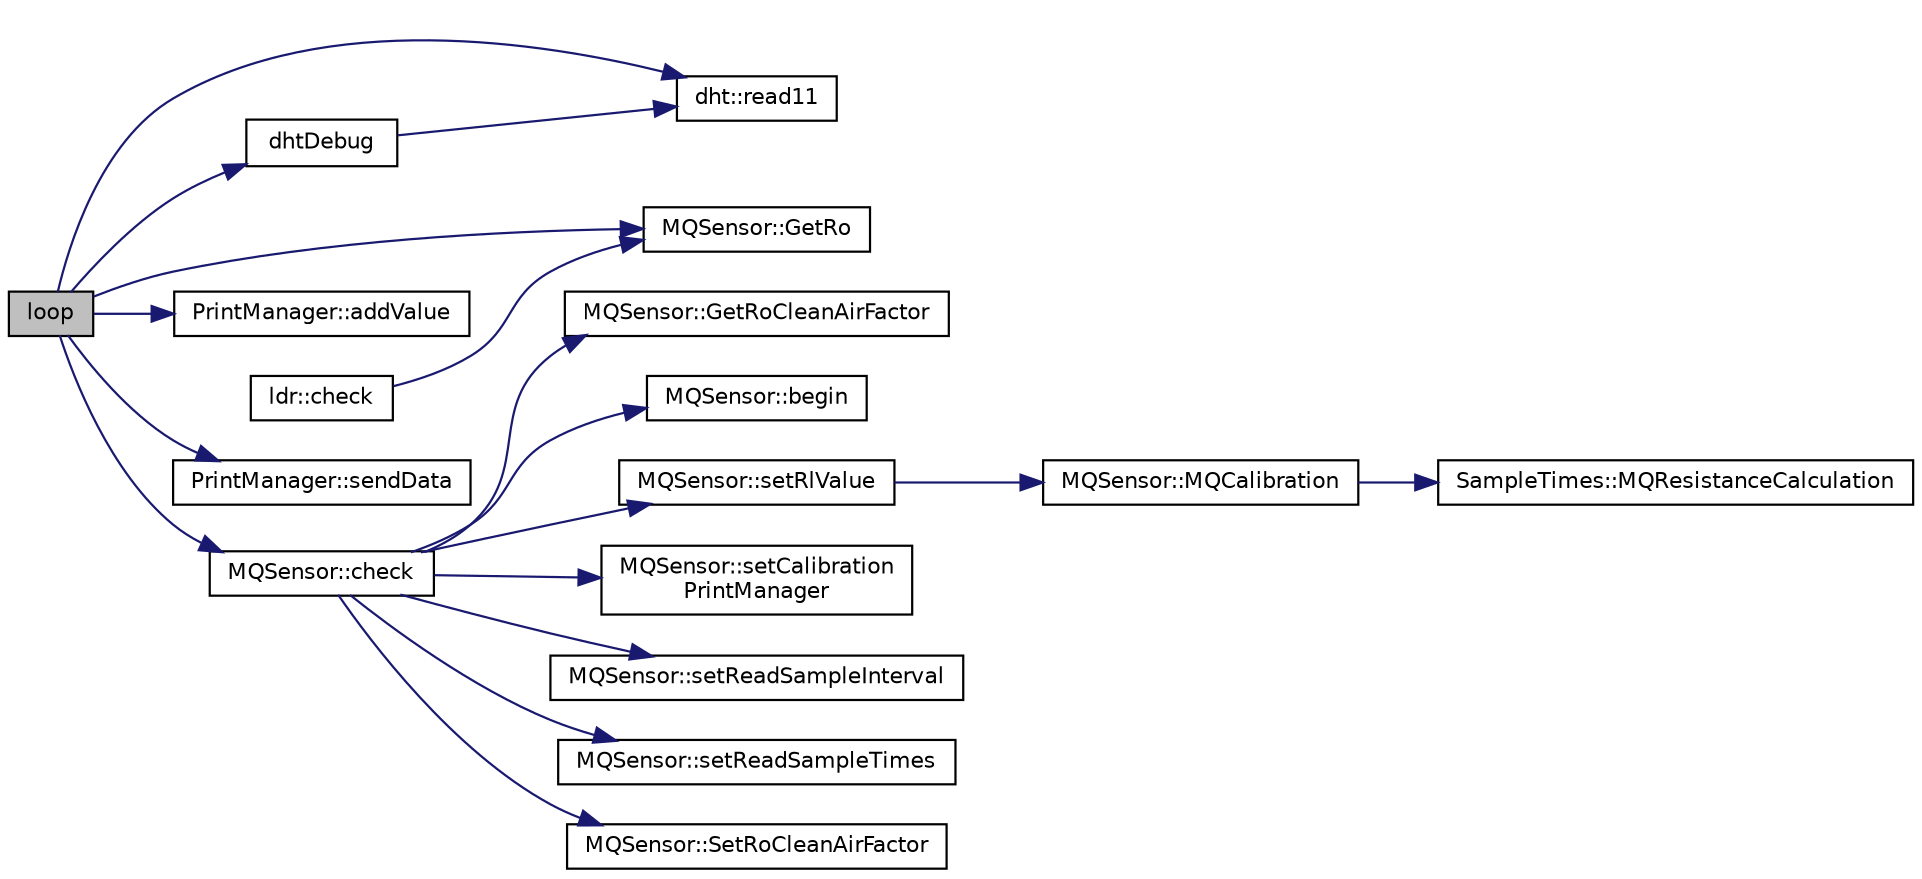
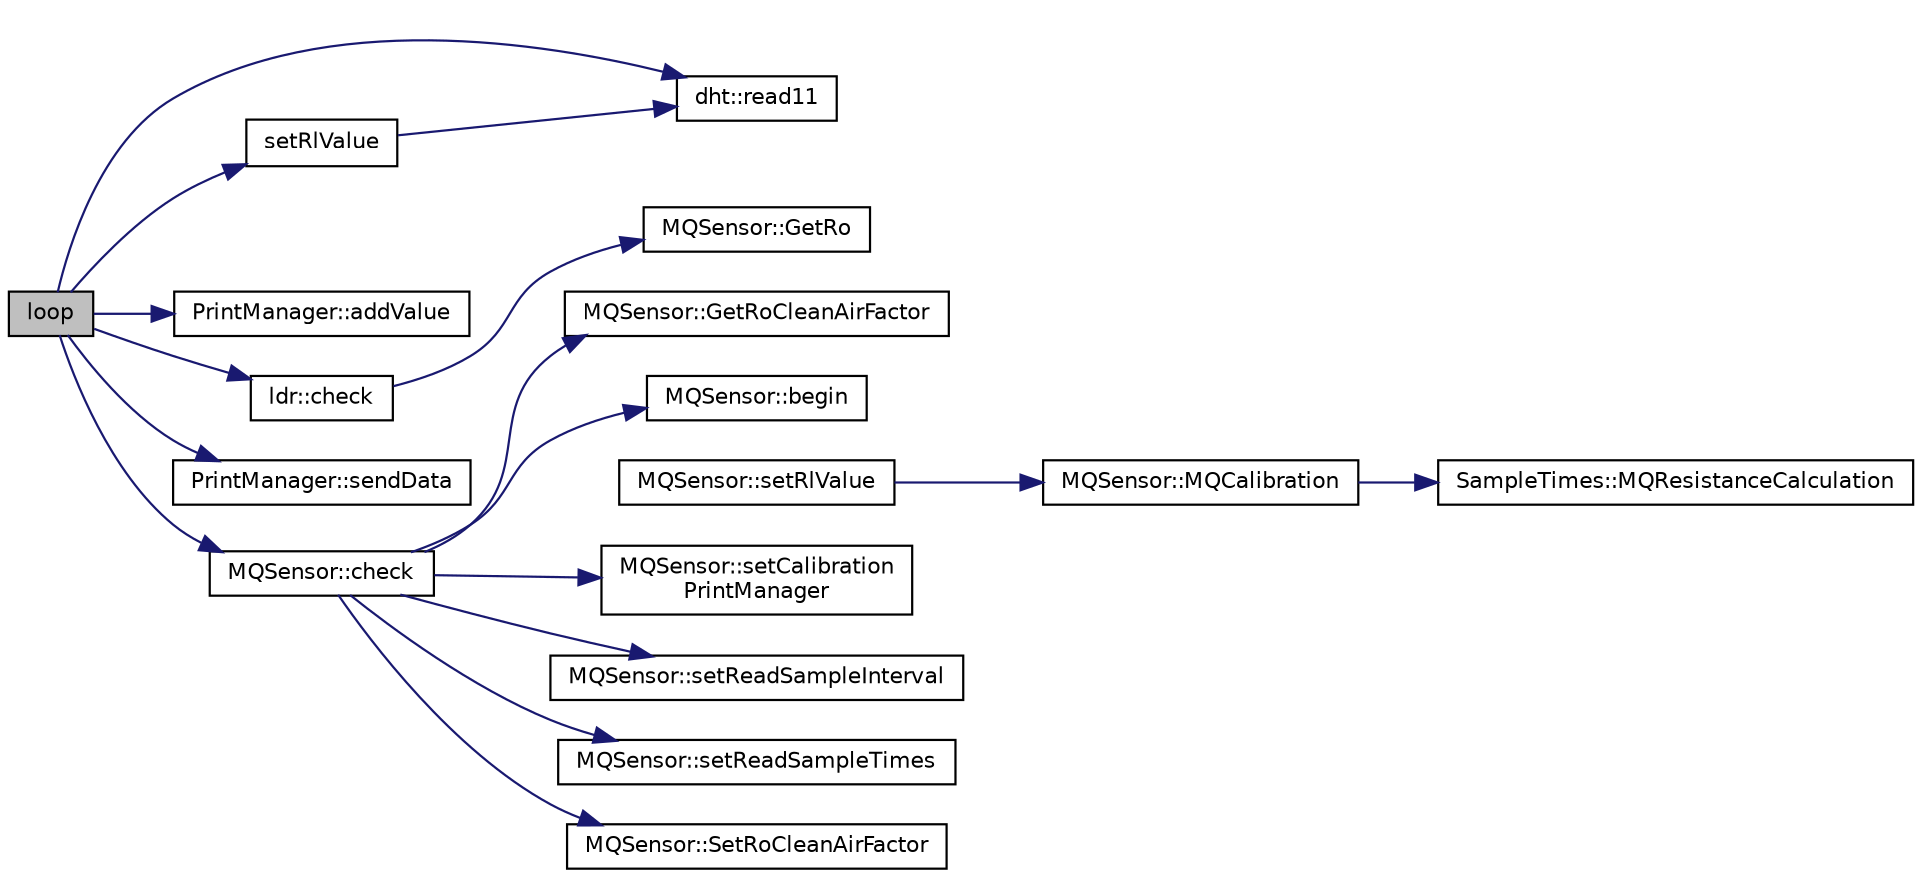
(322, 143) -> (322, 143)
(354, 244) -> (161, 352)
(525, 530) -> none
